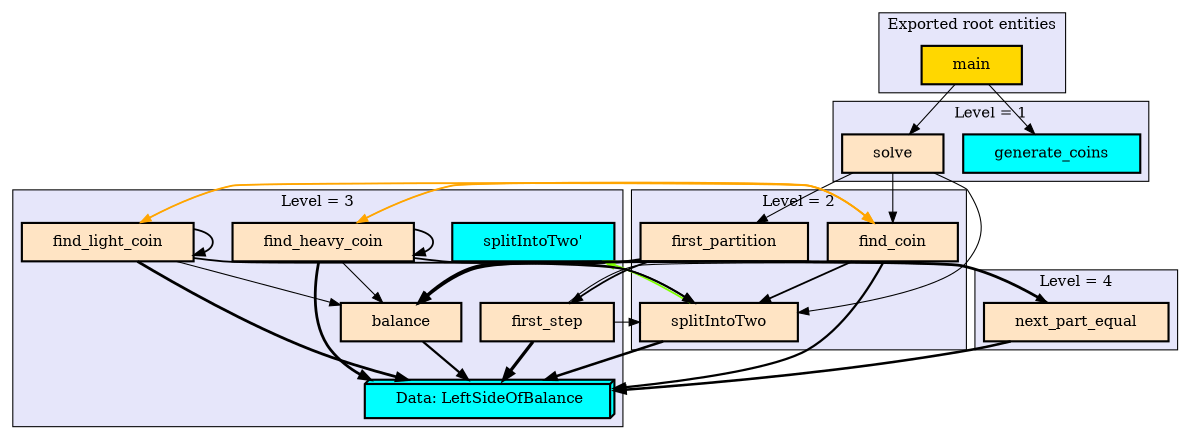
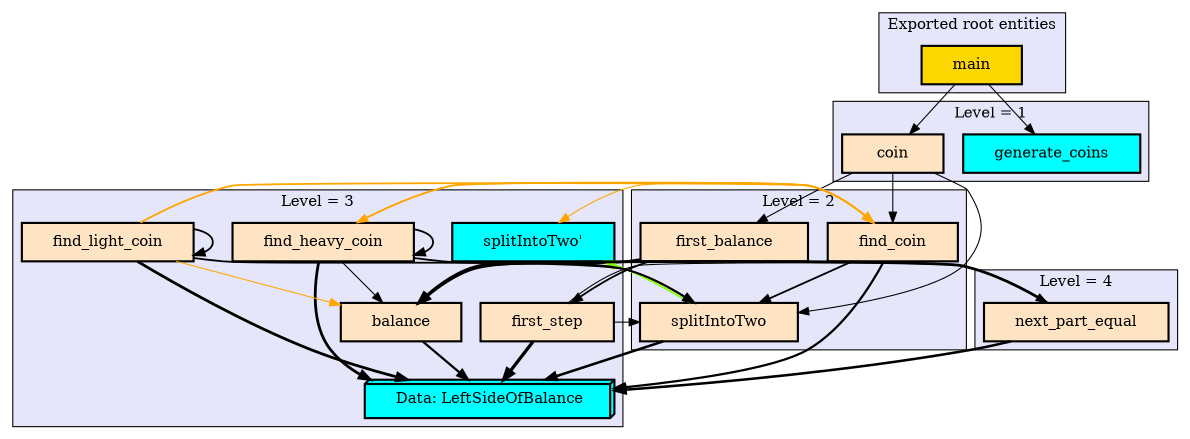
(893, 154) -> (893, 154)
(514, 183) -> (722, 183)
(724, 242) -> (724, 242)
(253, 282) -> (253, 282)
